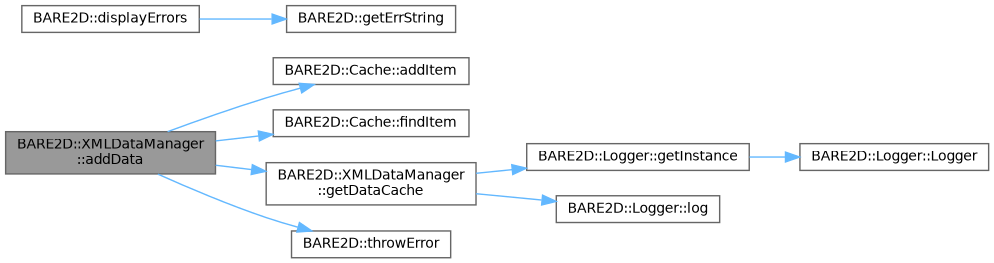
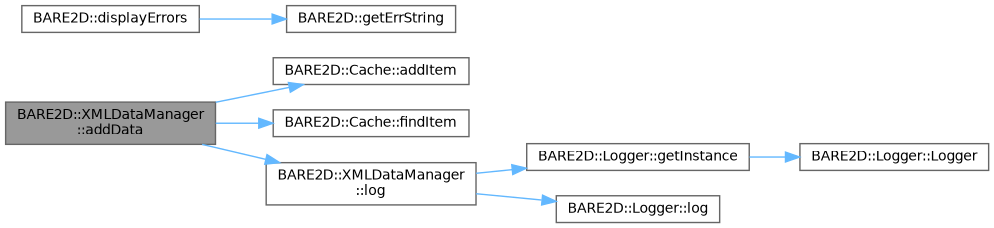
(371, 184) -> (371, 184)
(371, 244) -> none
